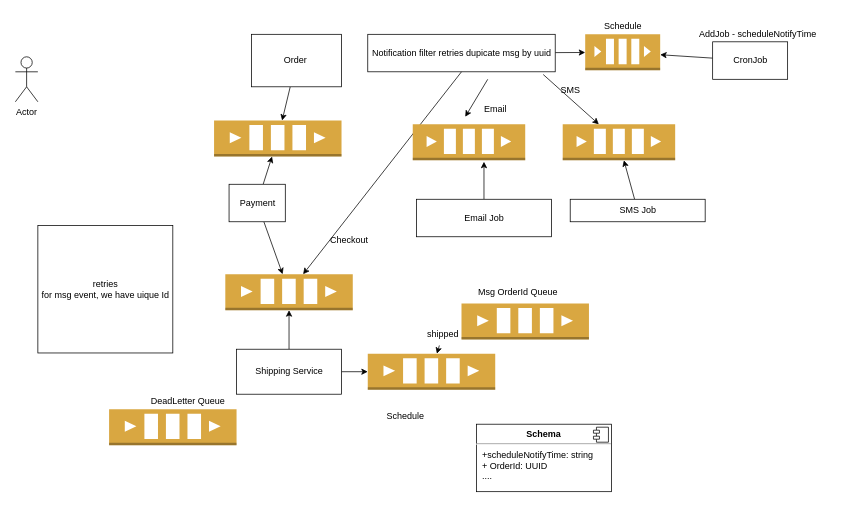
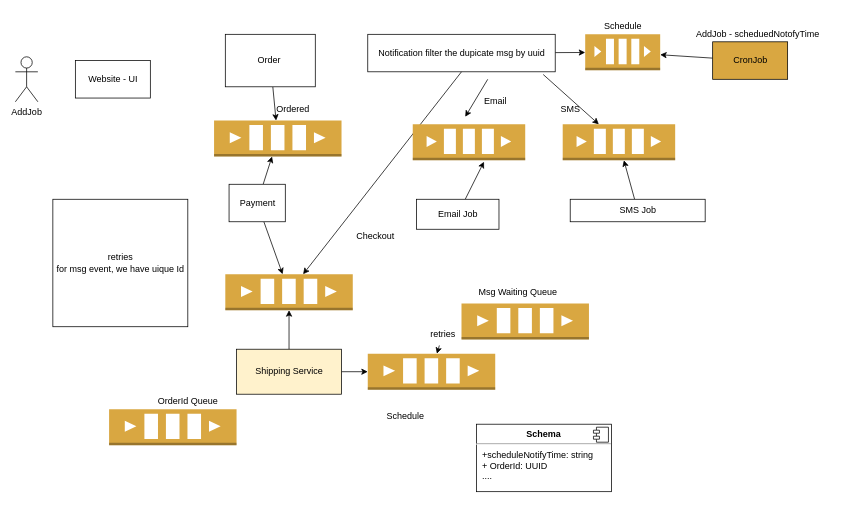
(758, 34) -> (758, 34)
(462, 53) -> (462, 53)
(297, 60) -> (270, 60)
(750, 60) -> (750, 60)
none -> (113, 79)
(570, 90) -> (570, 109)
none -> (293, 109)
(495, 109) -> (495, 102)
(27, 112) -> (27, 112)
(484, 218) -> (458, 214)
(349, 240) -> (375, 237)
(105, 289) -> (120, 263)
(518, 292) -> (518, 292)
(443, 334) -> (443, 334)
(289, 372) -> (289, 372)
(188, 402) -> (188, 402)
